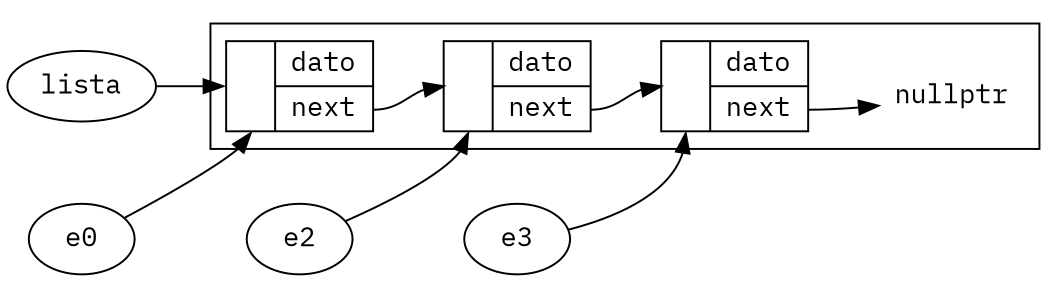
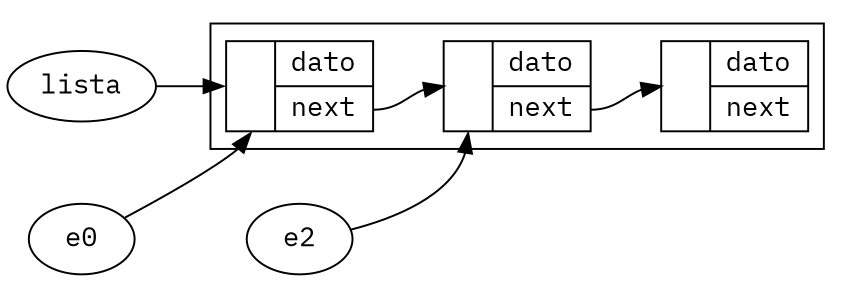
(951, 96) -> none
(517, 239) -> none
